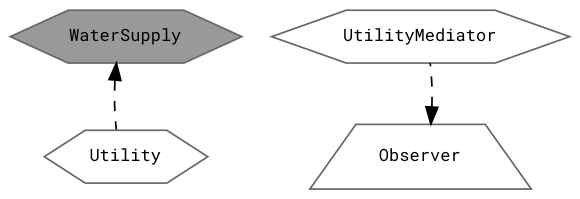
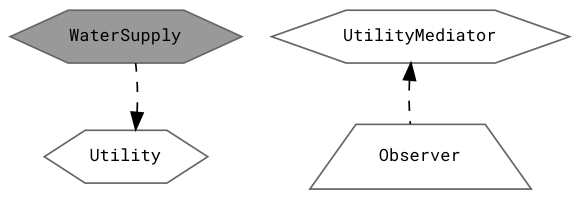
(432, 85) -> (409, 102)
(115, 105) -> (137, 88)
